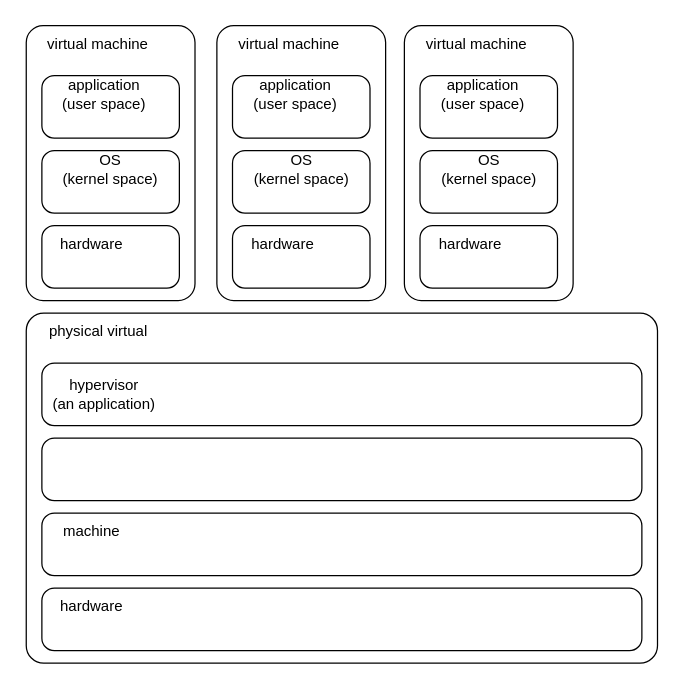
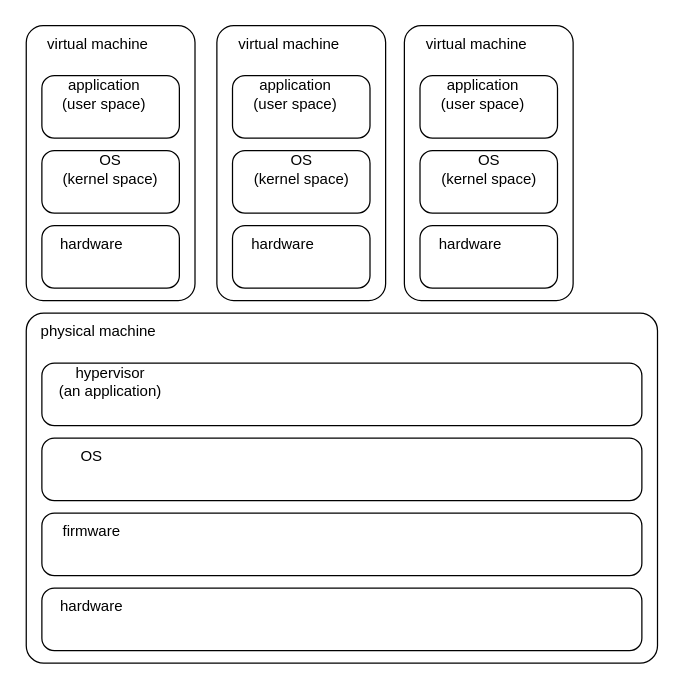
(99, 332) -> (99, 332)
(104, 394) -> (111, 382)
none -> (92, 457)
(92, 532) -> (92, 532)
